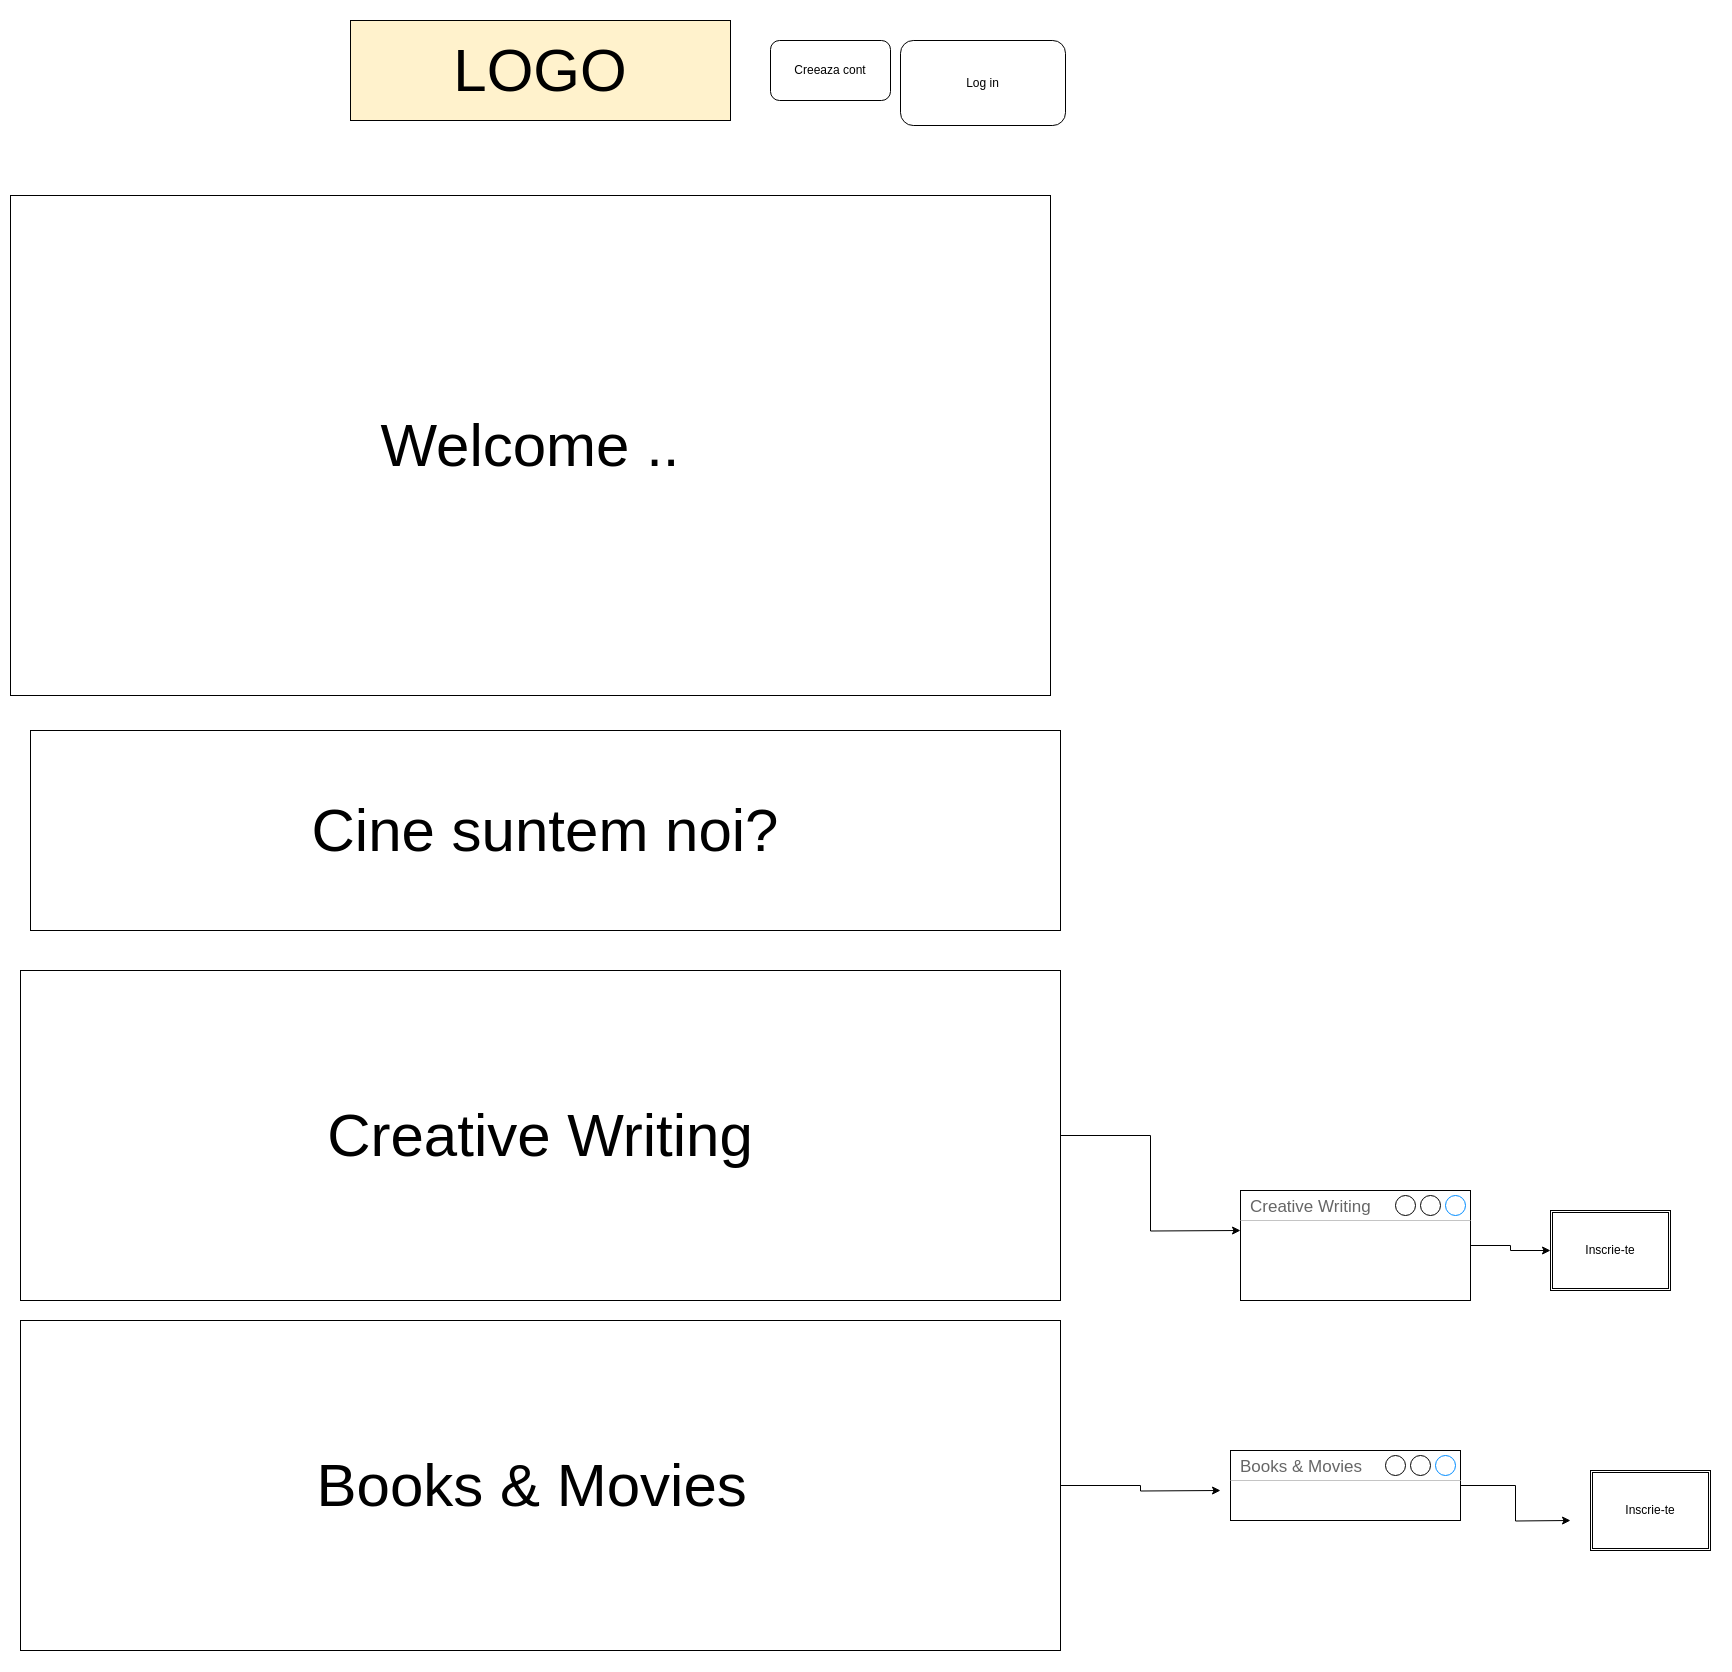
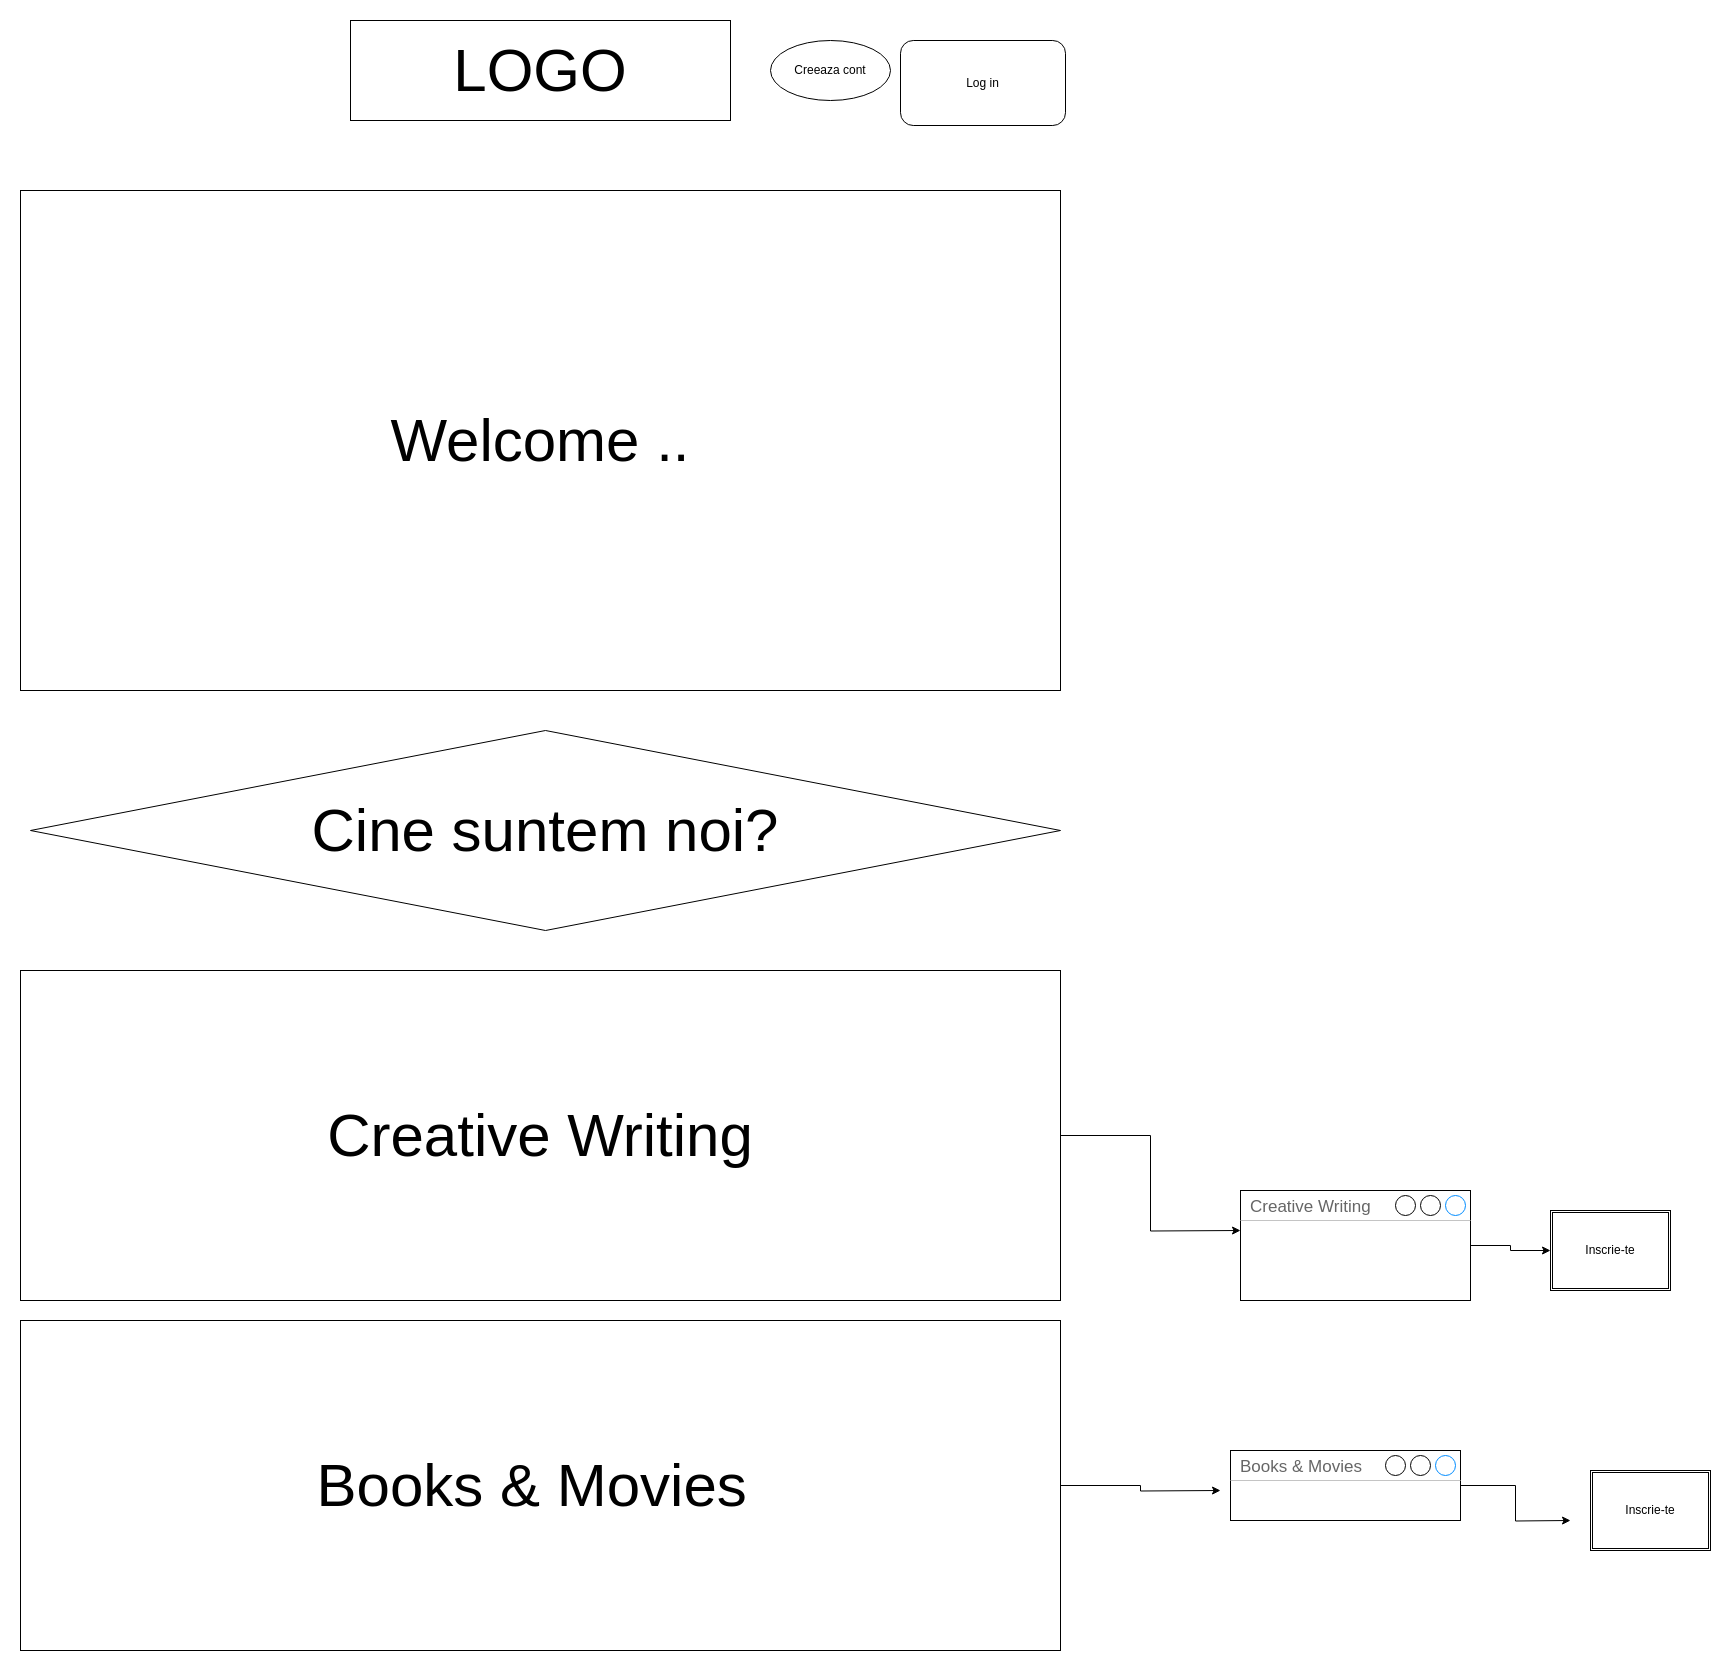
(541, 71) -> (541, 71)
(831, 71) -> (831, 71)
(531, 446) -> (541, 441)
(546, 831) -> (546, 831)
